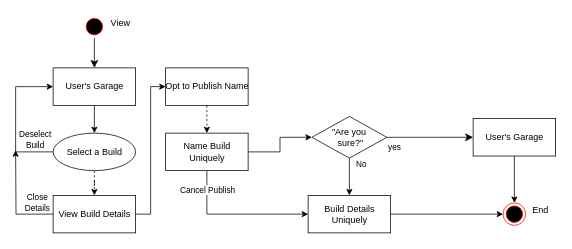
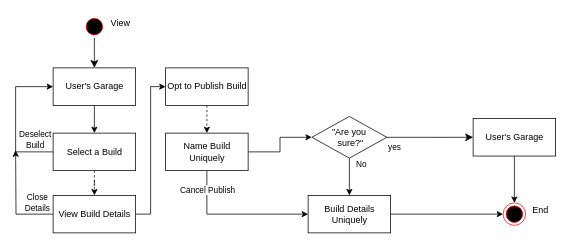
(207, 87) -> (207, 87)
(94, 152) -> (94, 152)
